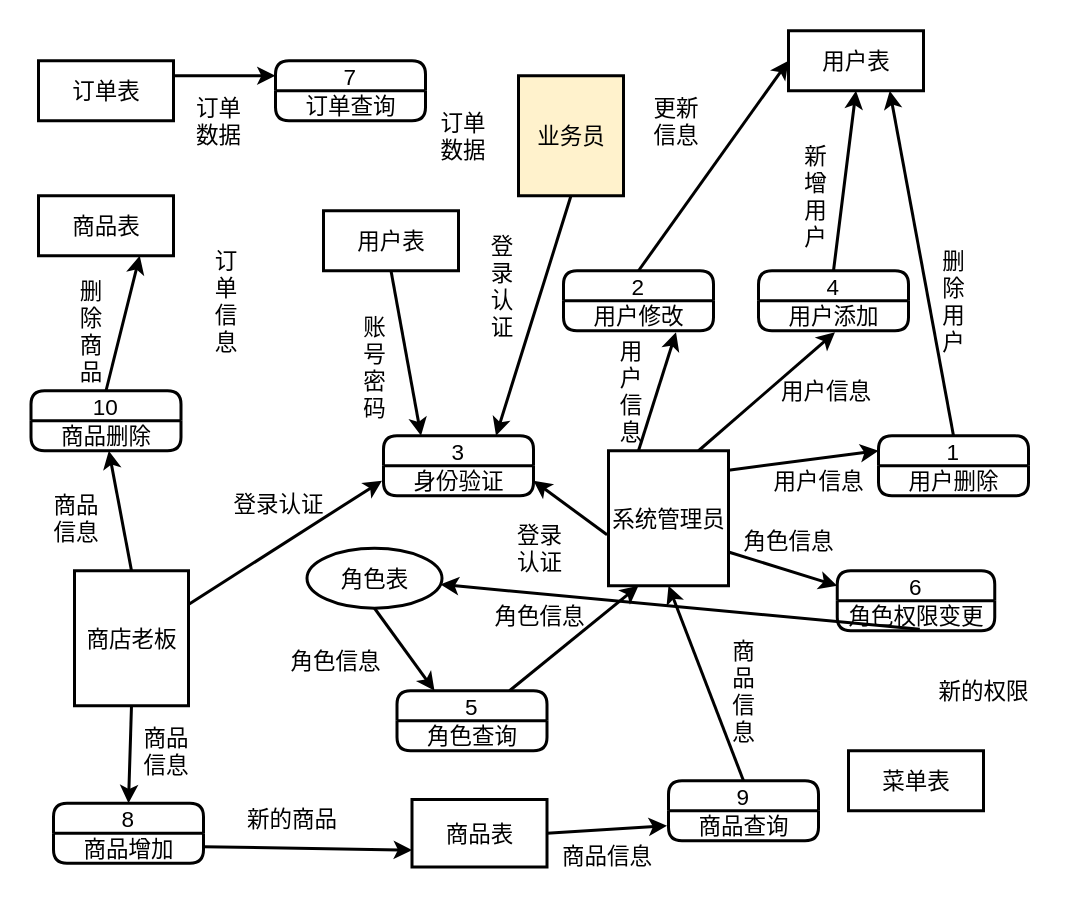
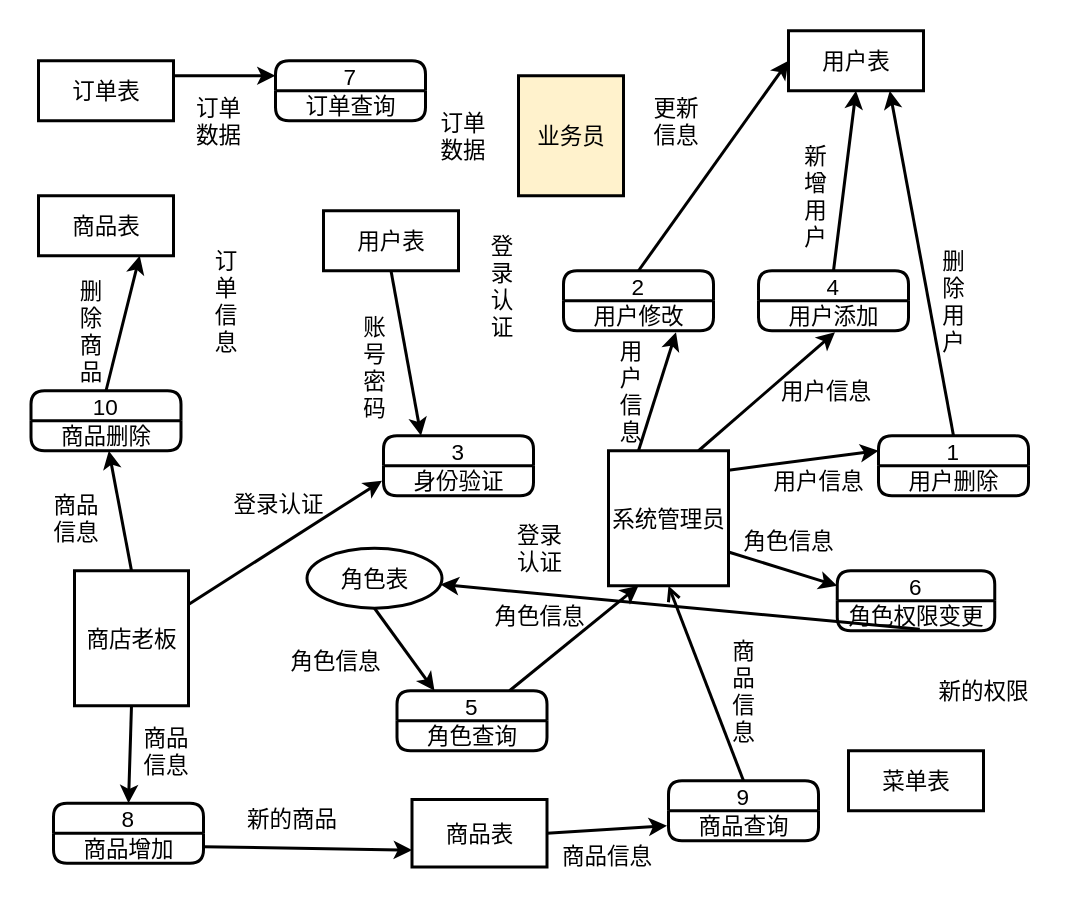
(535, 309) -> none
(575, 511) -> none
(673, 599) -> (673, 598)
